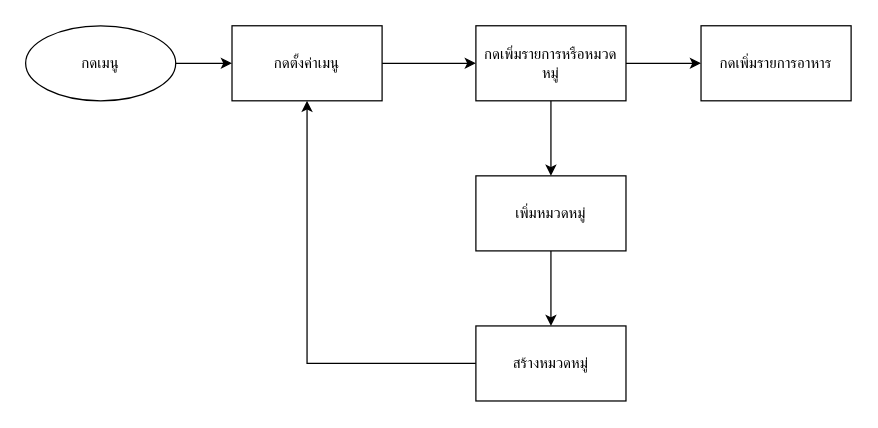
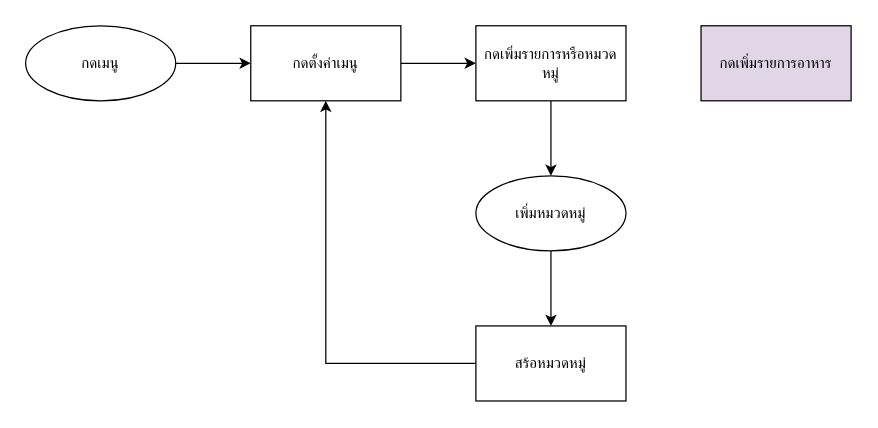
(307, 63) -> (326, 63)
(659, 63) -> none
(776, 63) -> (776, 63)
(551, 213) -> (551, 213)
(551, 363) -> (551, 363)
